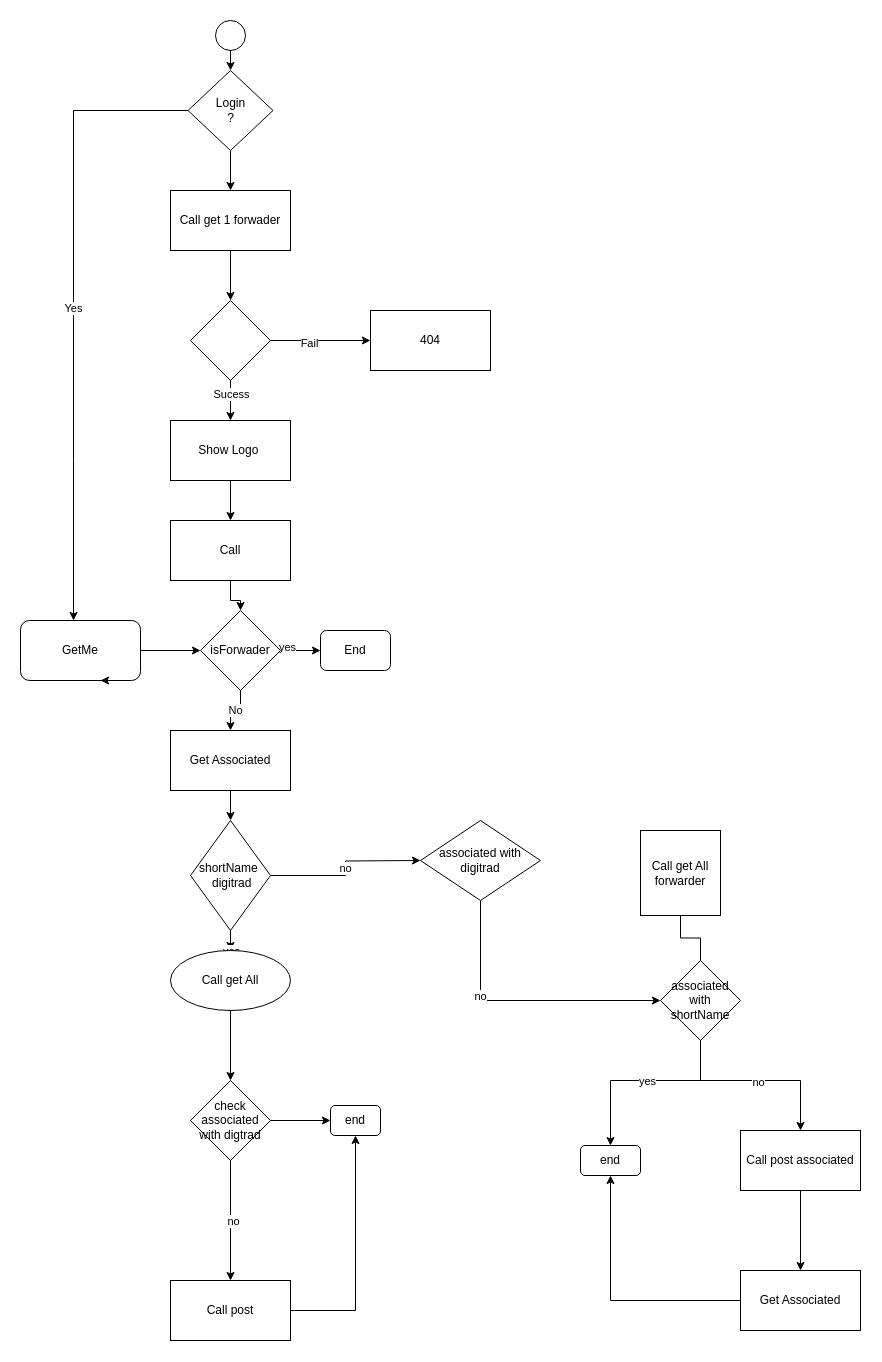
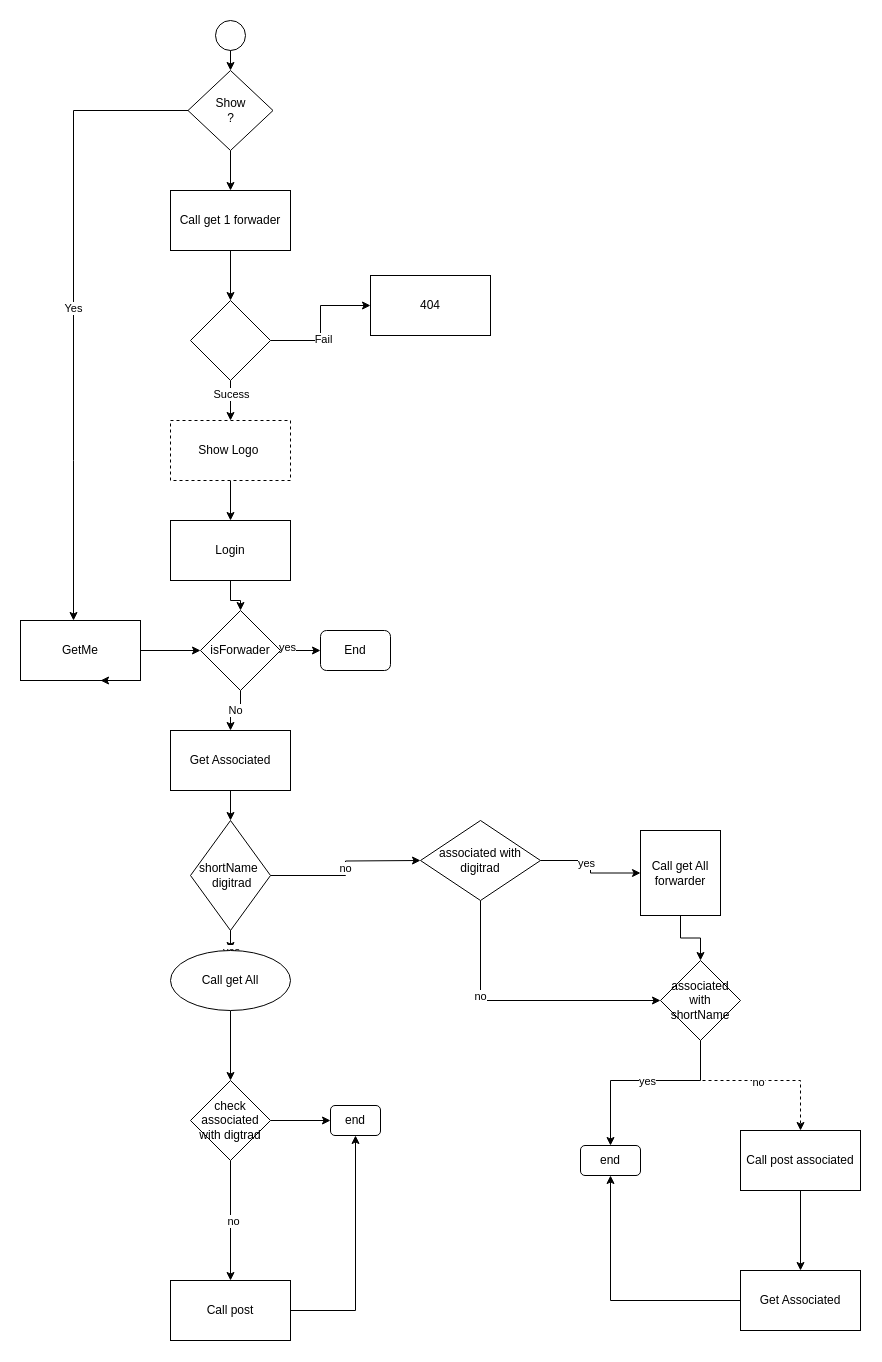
(231, 111) -> (231, 111)
(431, 341) -> (431, 306)
(231, 451) -> (231, 451)
(231, 551) -> (231, 551)
(81, 651) -> (81, 651)
none -> (591, 863)
(701, 955) -> (701, 952)
(801, 1083) -> (801, 1083)
